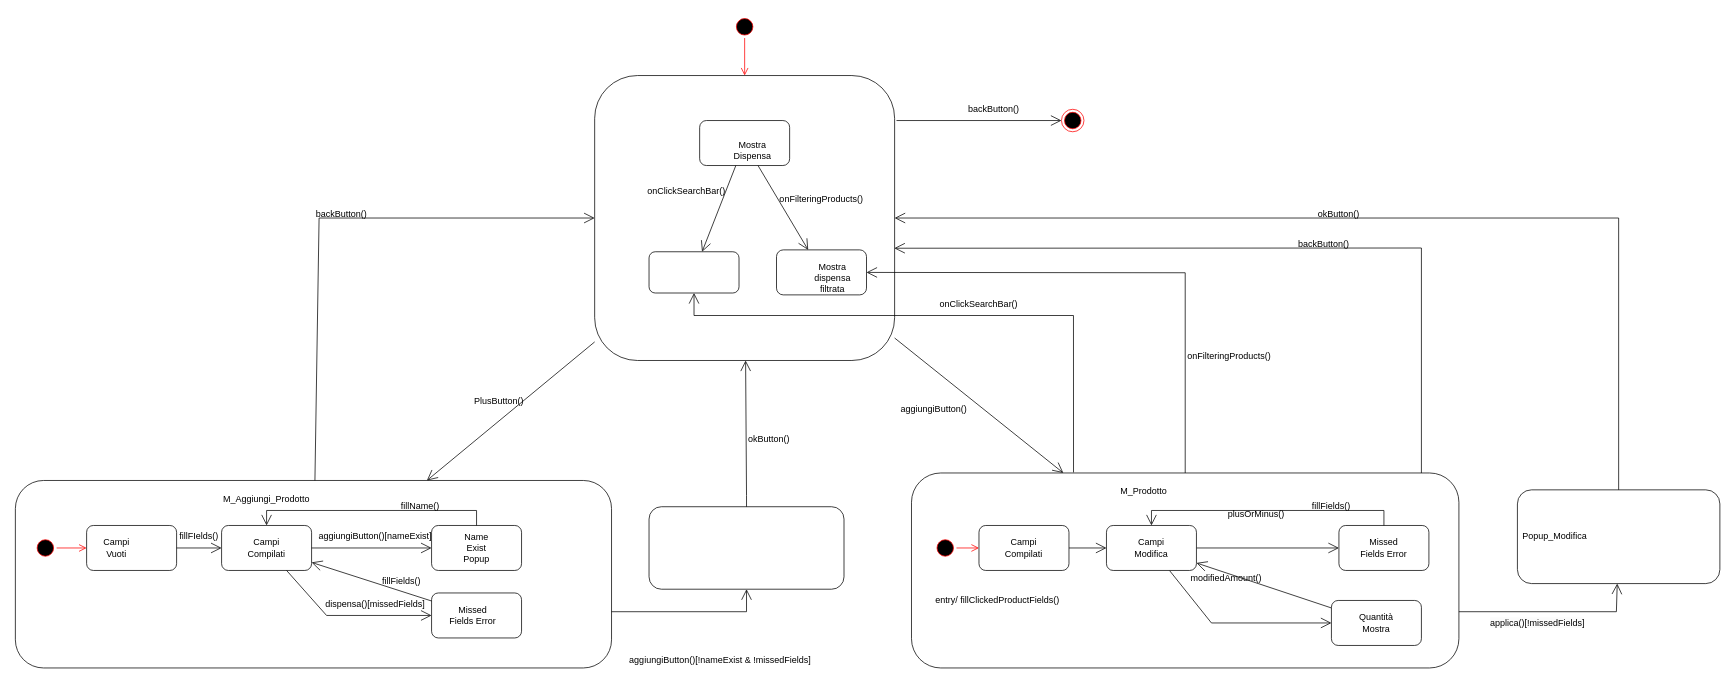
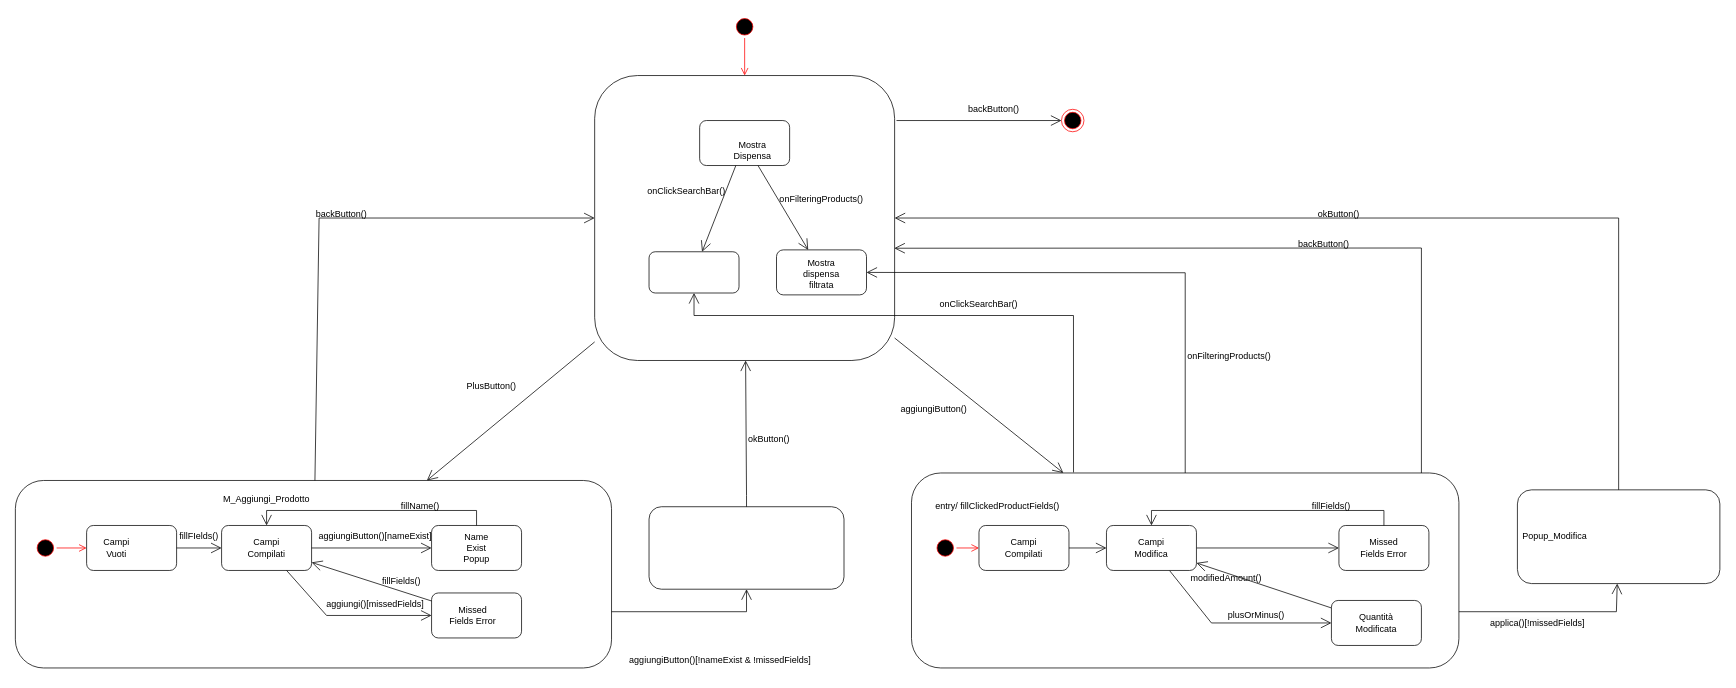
(833, 278) -> (822, 274)
(499, 402) -> (492, 387)
(1144, 492) -> none
(1257, 514) -> (1257, 615)
(998, 600) -> (998, 507)
(375, 604) -> (375, 604)
(1377, 623) -> (1377, 623)
